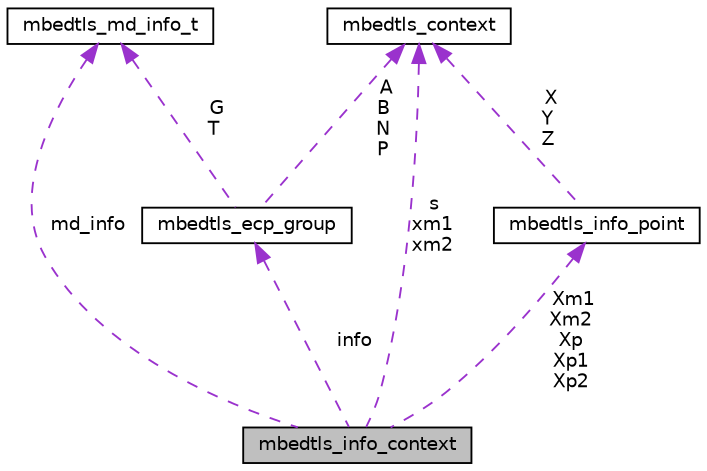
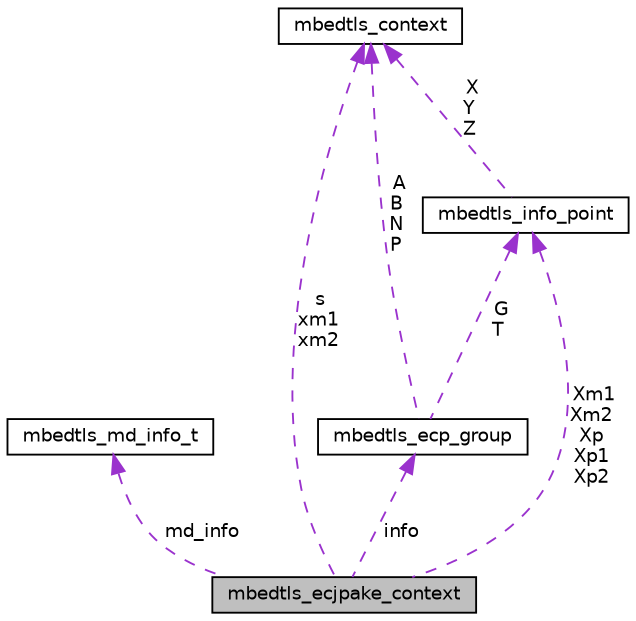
(184, 133) -> (470, 335)
(357, 445) -> (344, 595)
